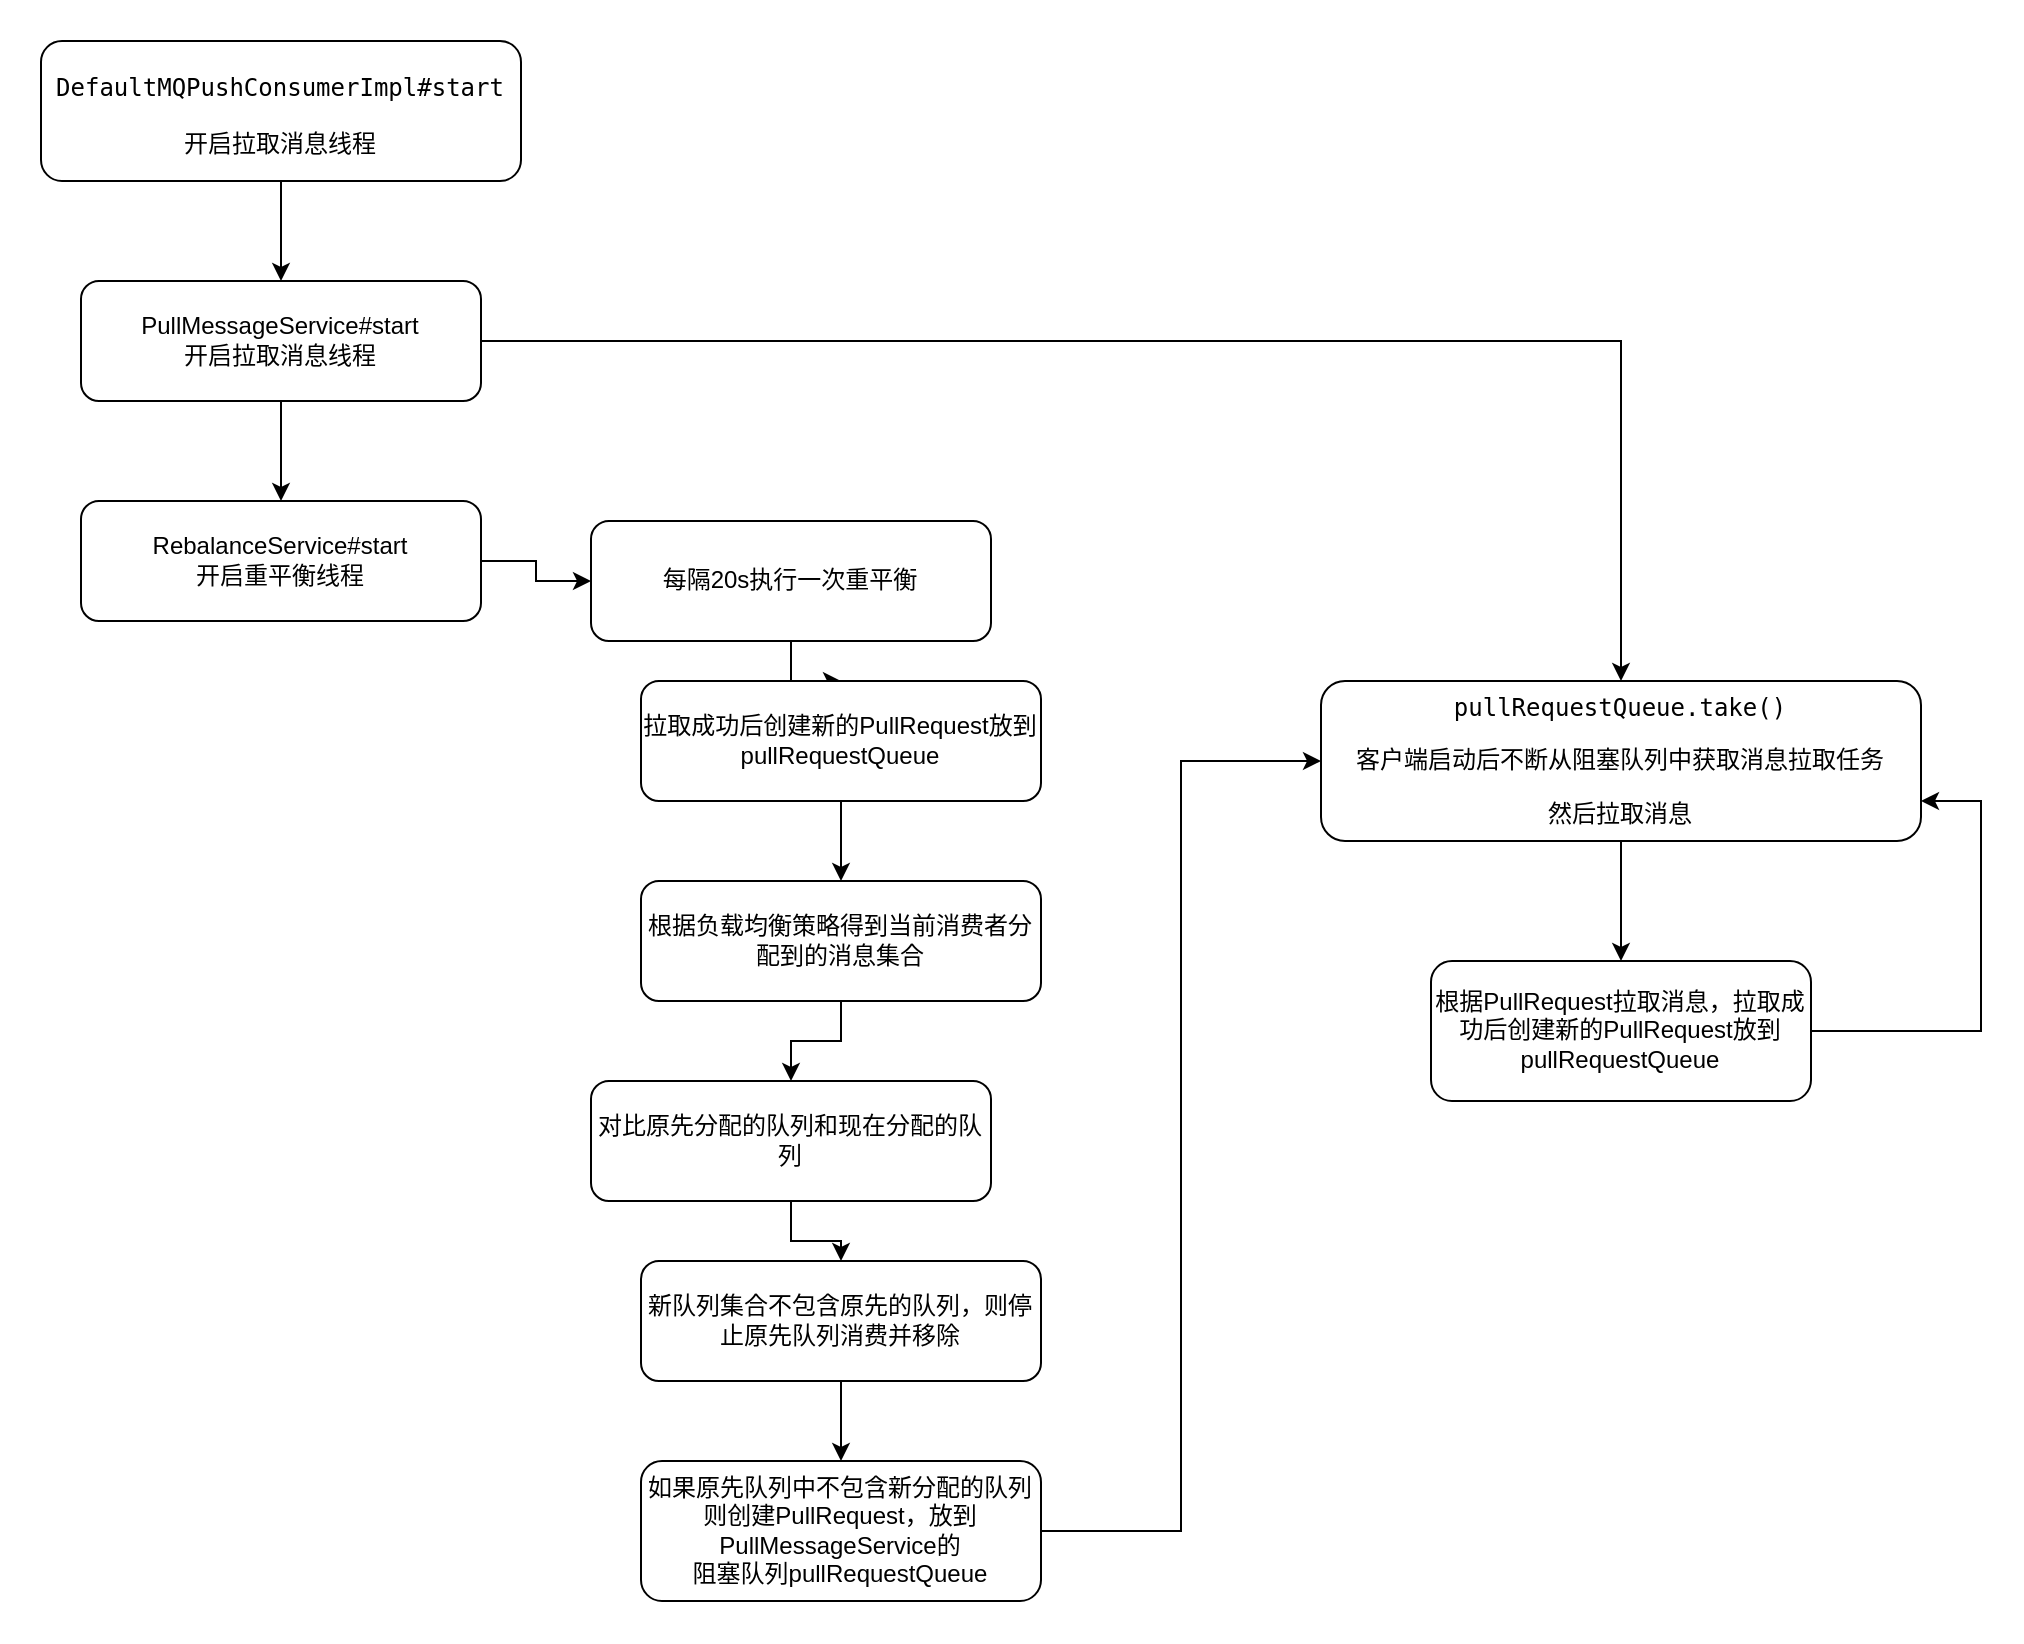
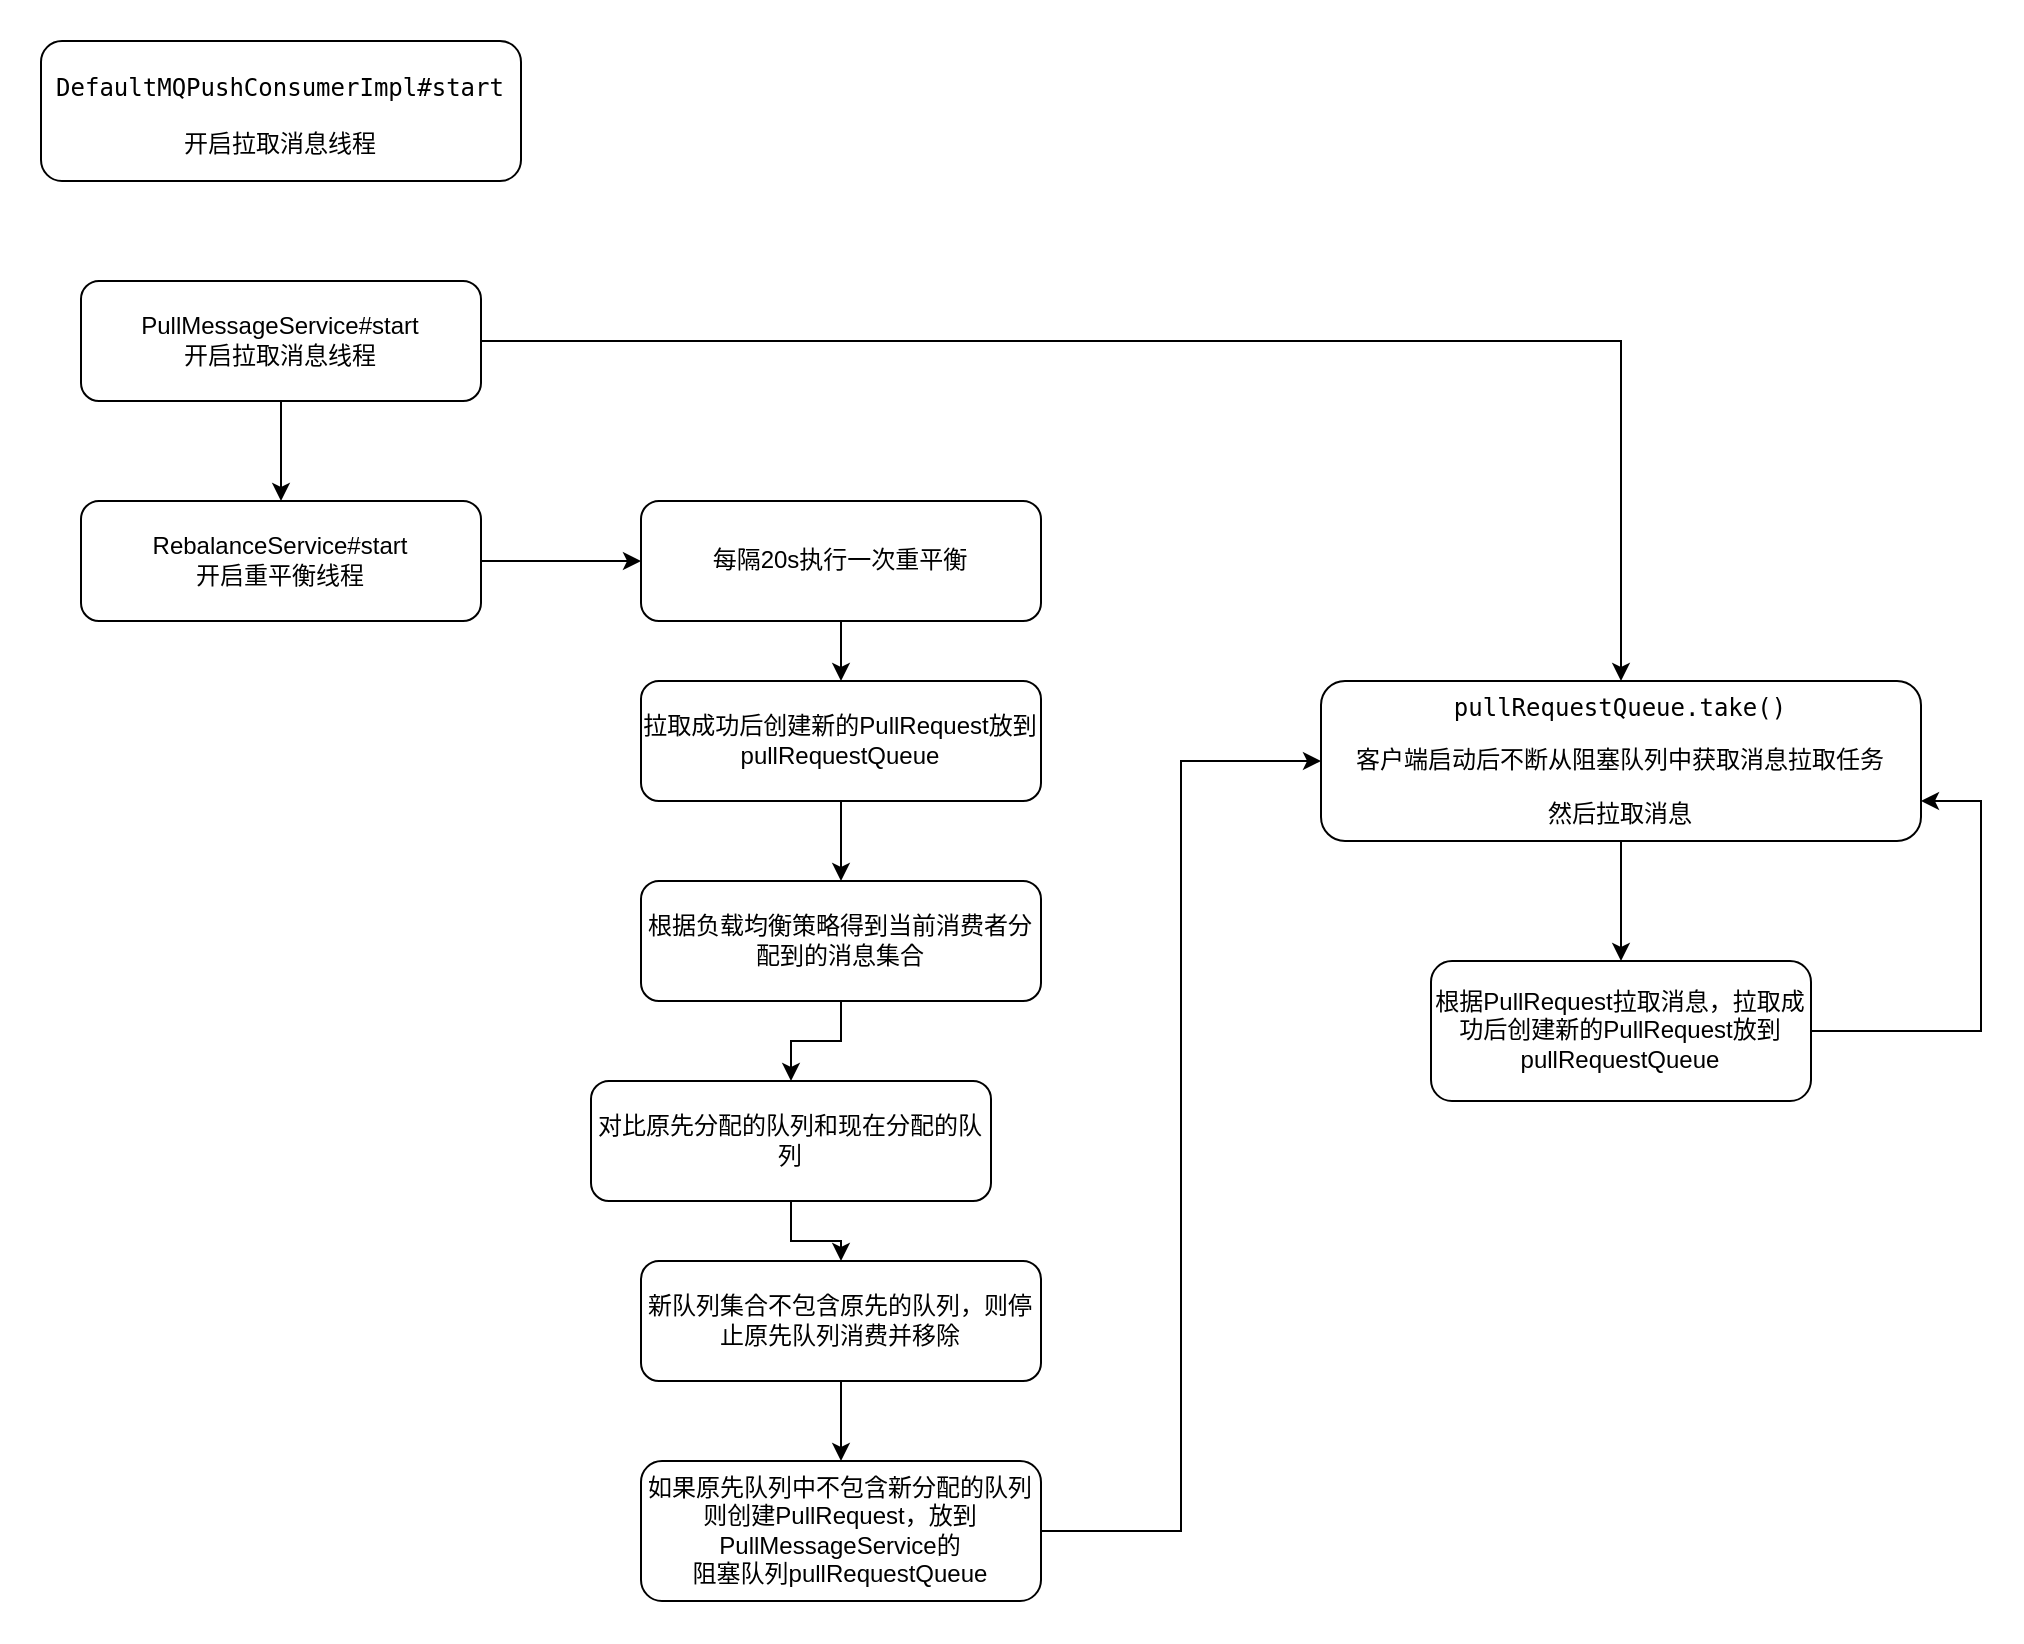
(281, 224) -> none
(791, 581) -> (841, 561)
